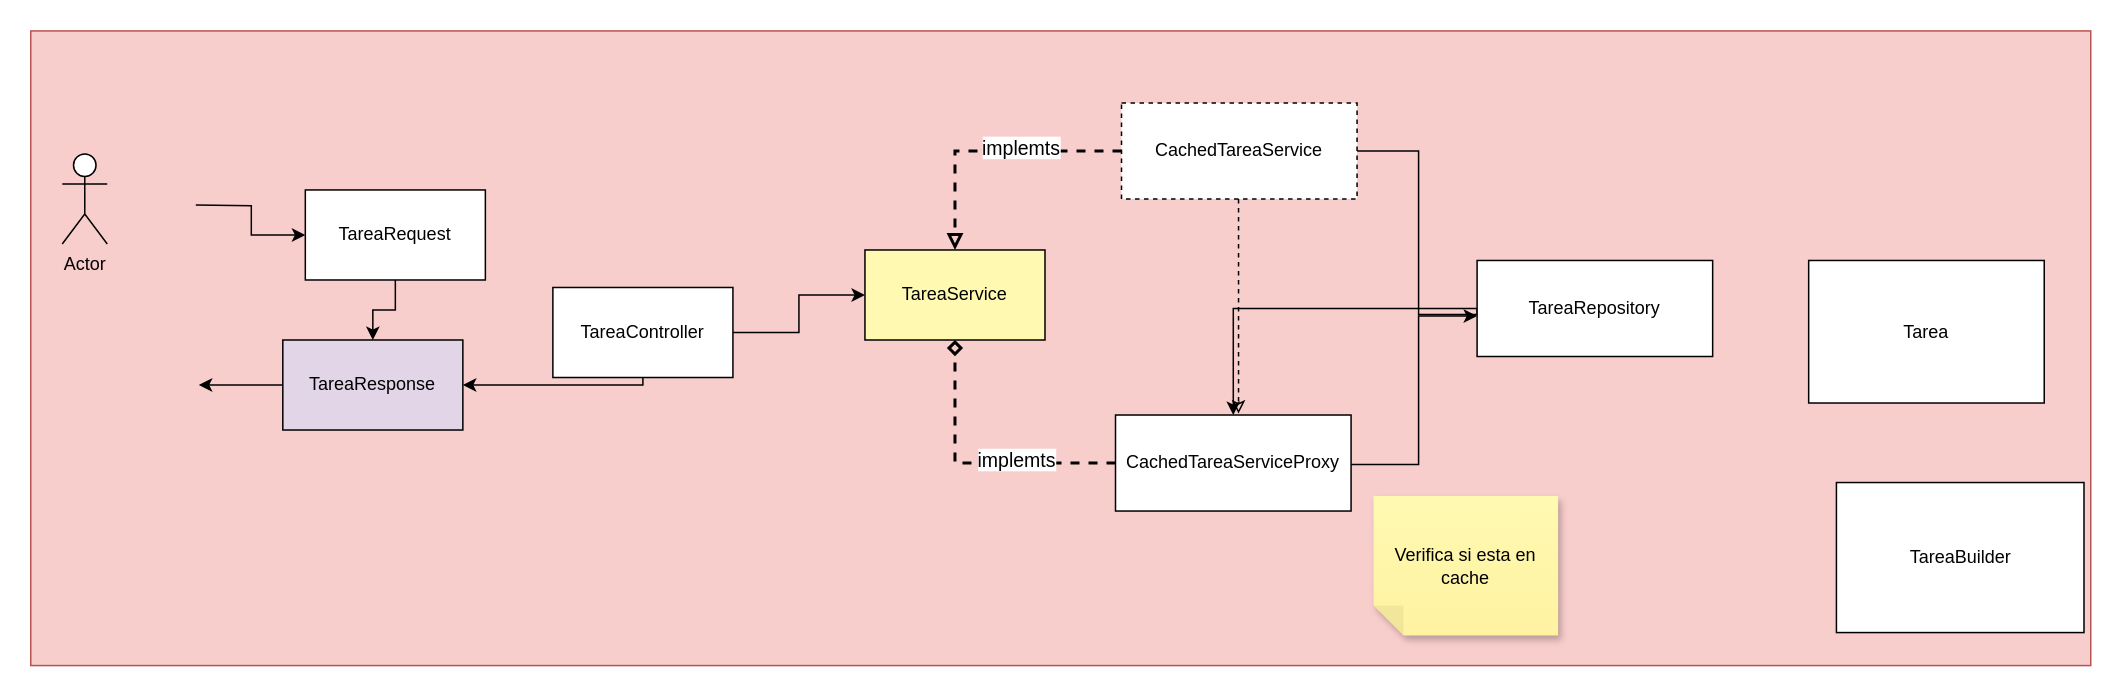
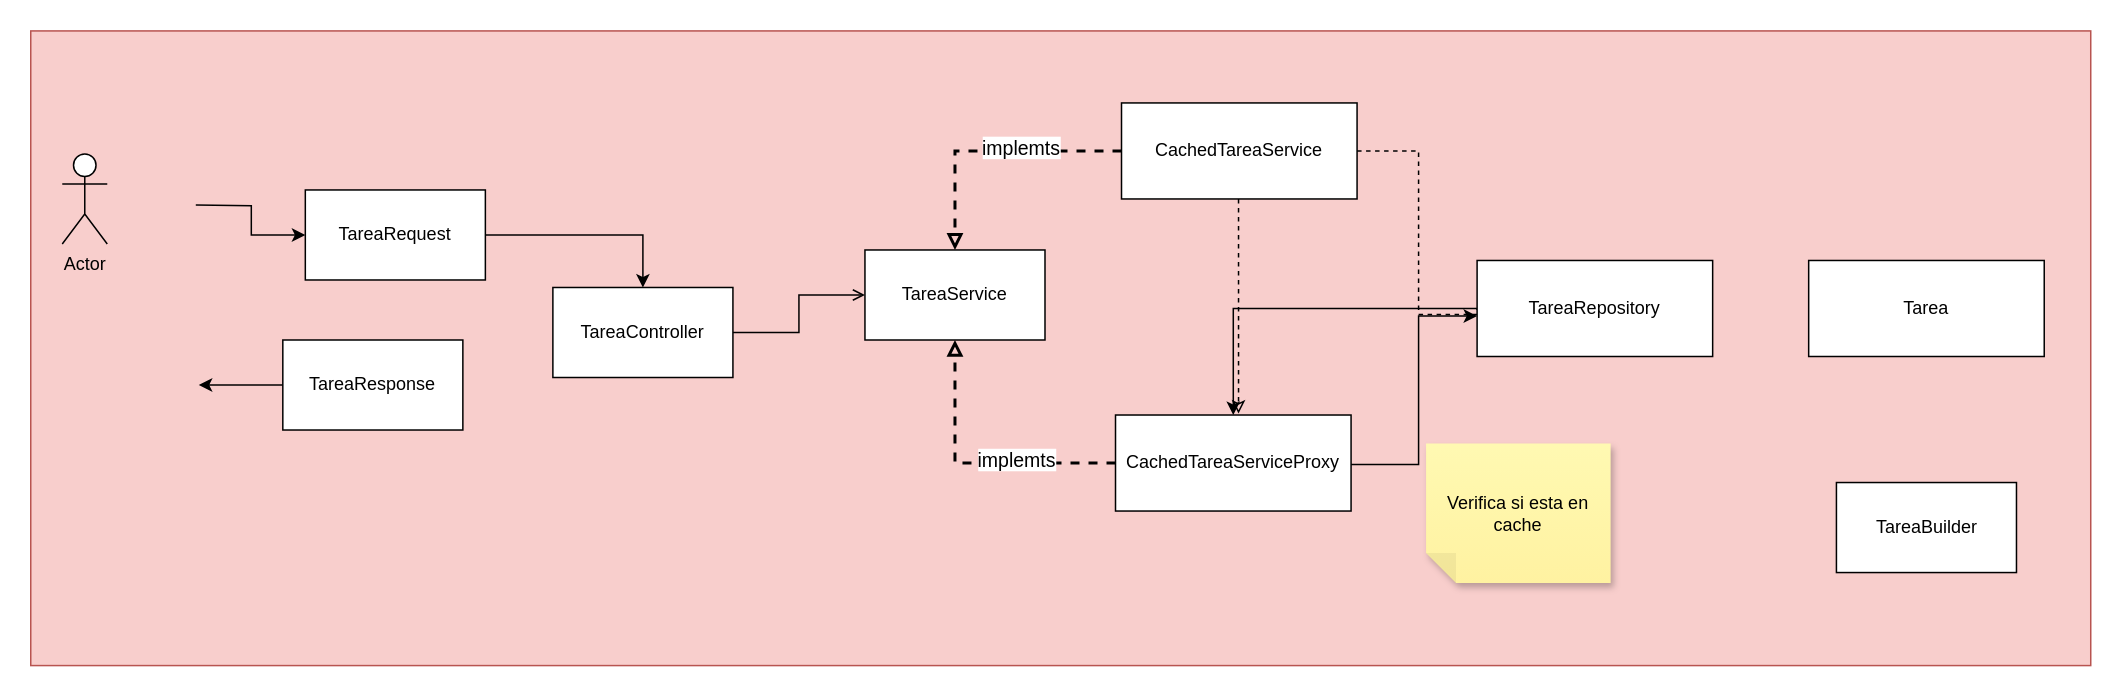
(1239, 151) -> (1239, 151)
(1418, 201) -> (1418, 201)
(853, 295) -> (855, 295)
(955, 295) -> (955, 295)
(389, 310) -> (585, 235)
(1926, 332) -> (1926, 308)
(955, 356) -> (955, 357)
(373, 385) -> (373, 385)
(562, 385) -> none
(1960, 557) -> (1926, 527)
(1466, 566) -> (1518, 513)
